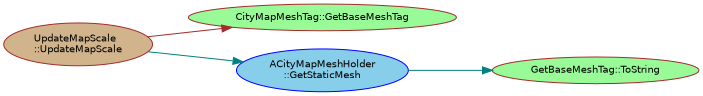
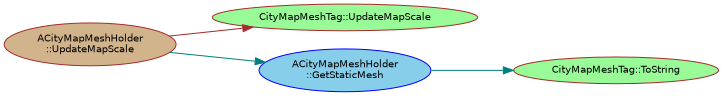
(322, 17) -> (345, 17)
(78, 44) -> (90, 44)
(596, 70) -> (616, 70)
